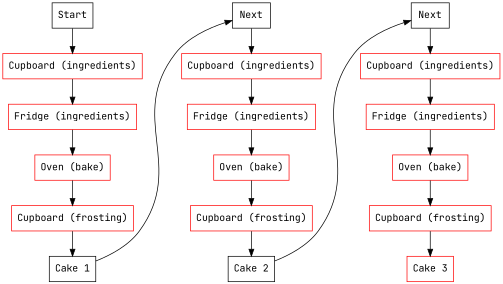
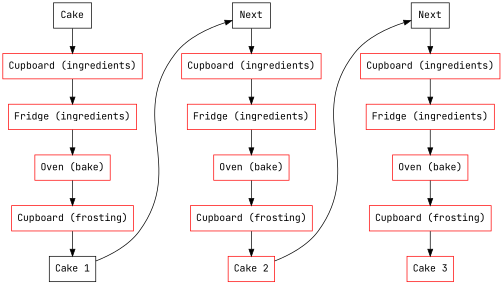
(73, 15) -> (73, 15)
(251, 269) -> (251, 269)
